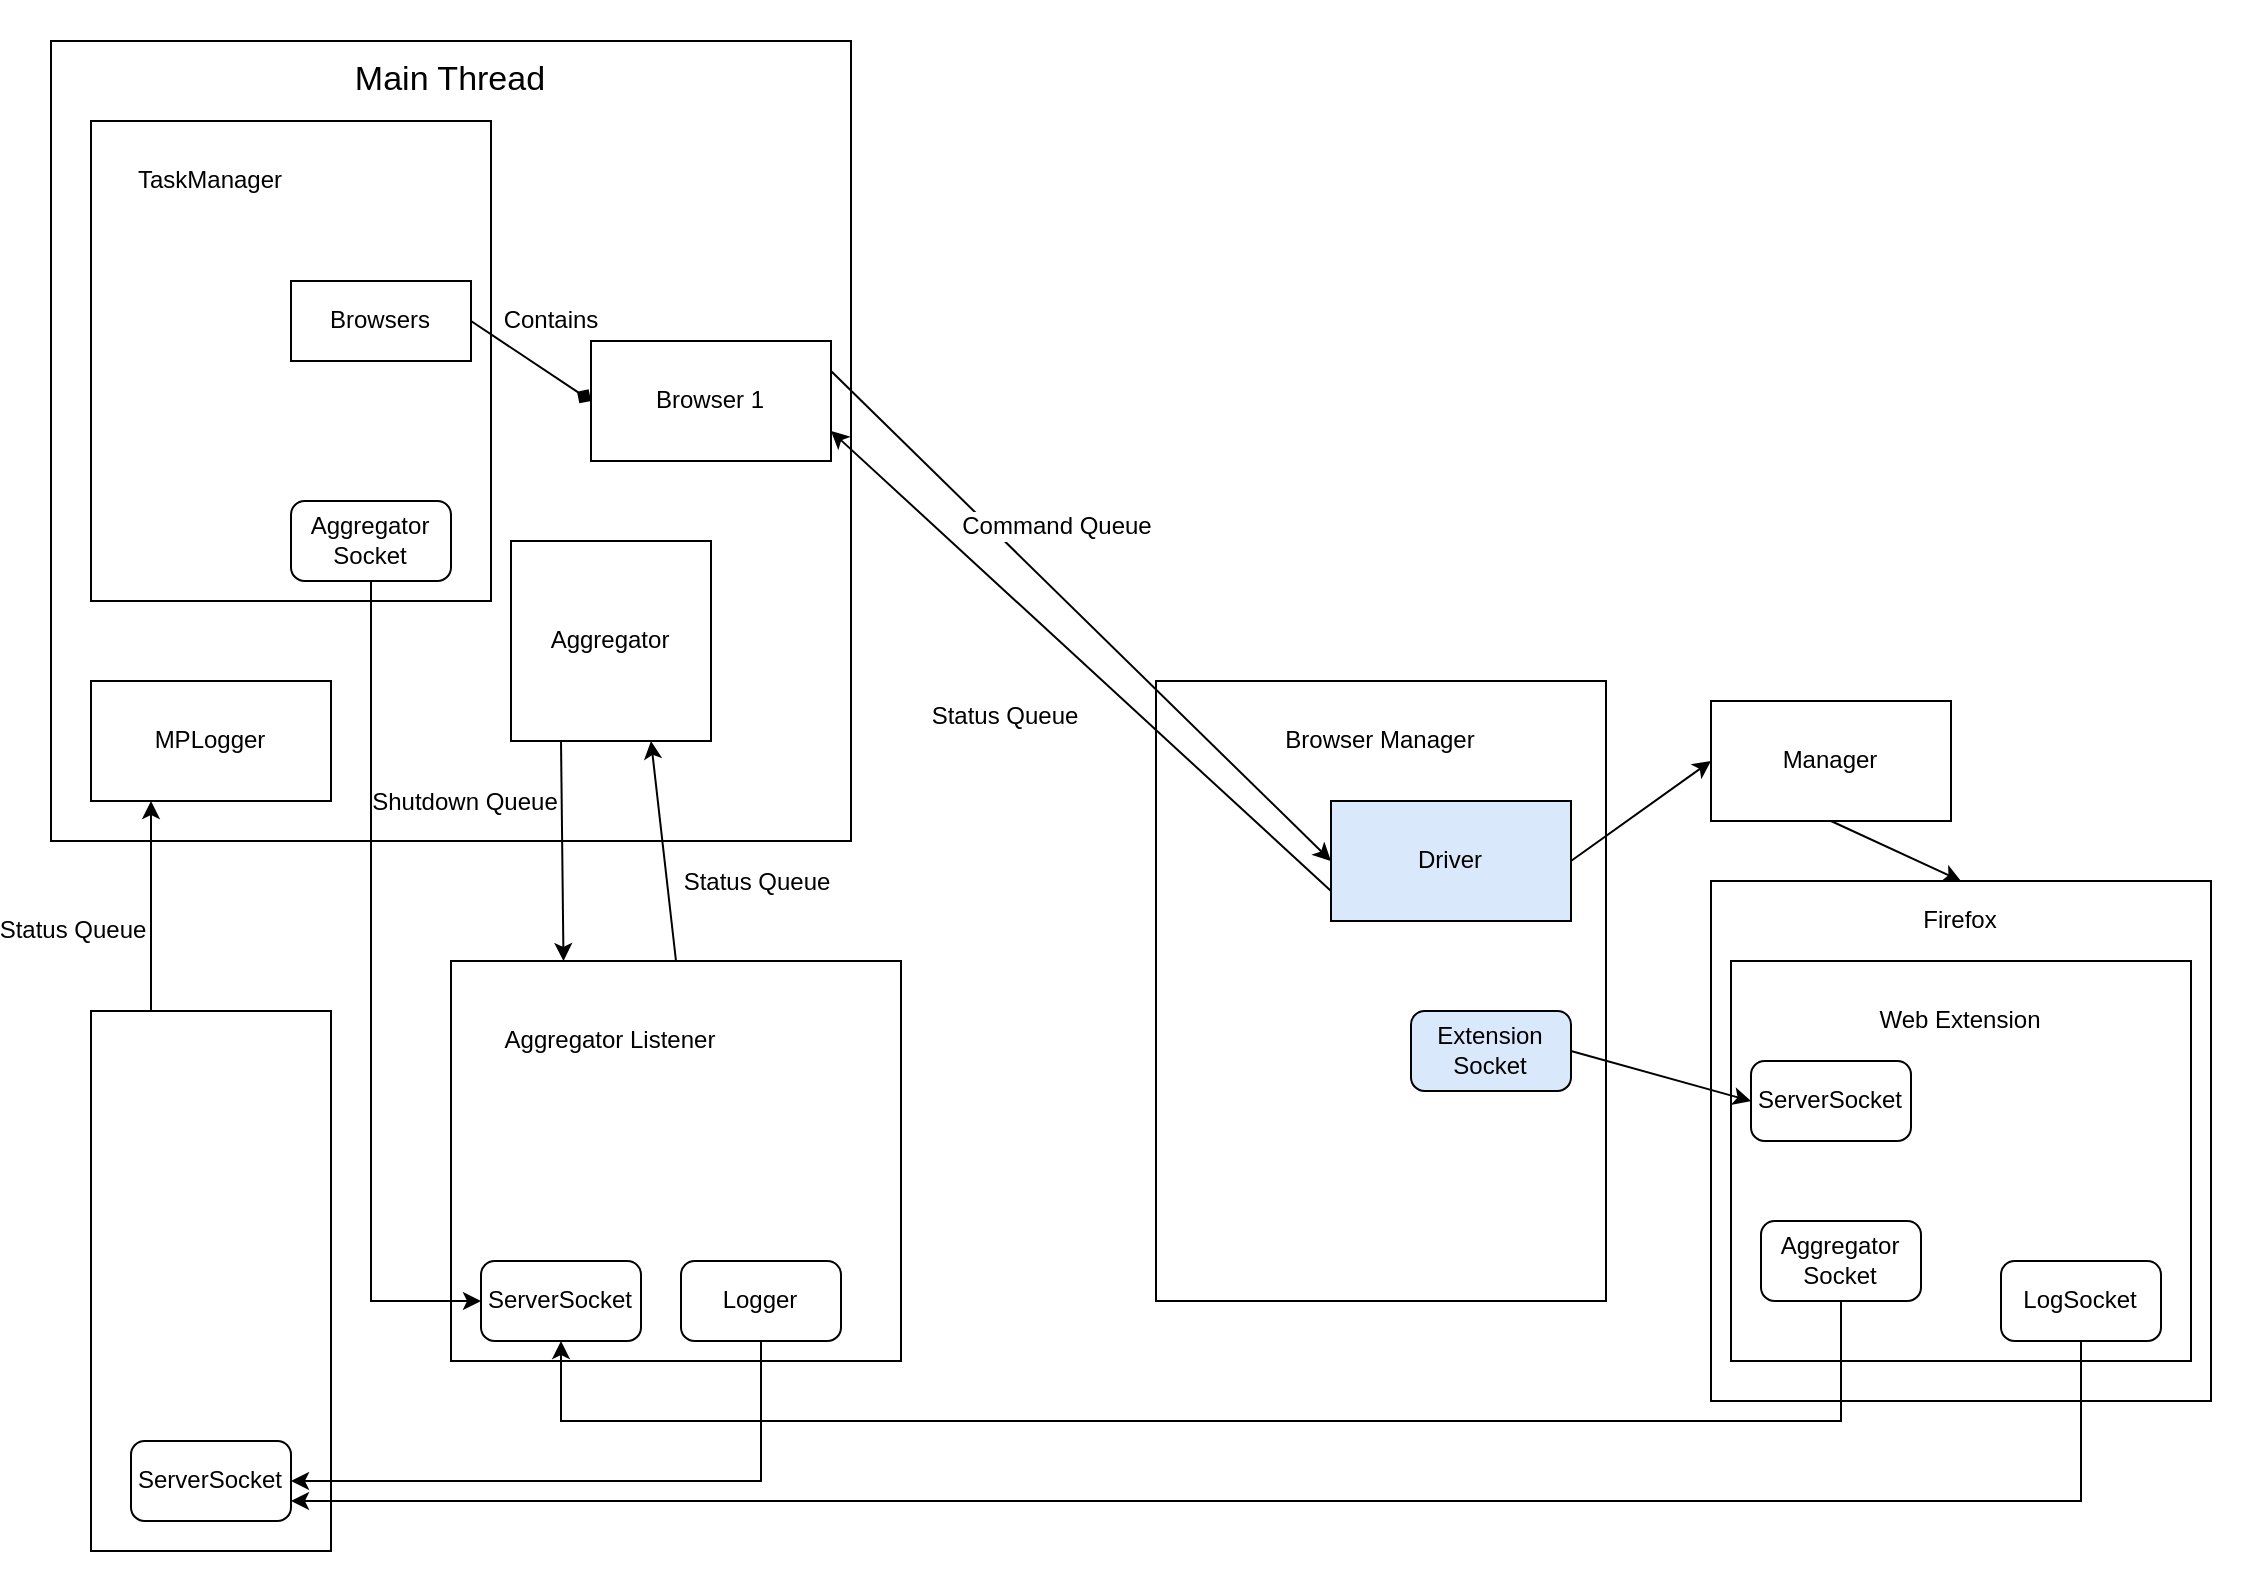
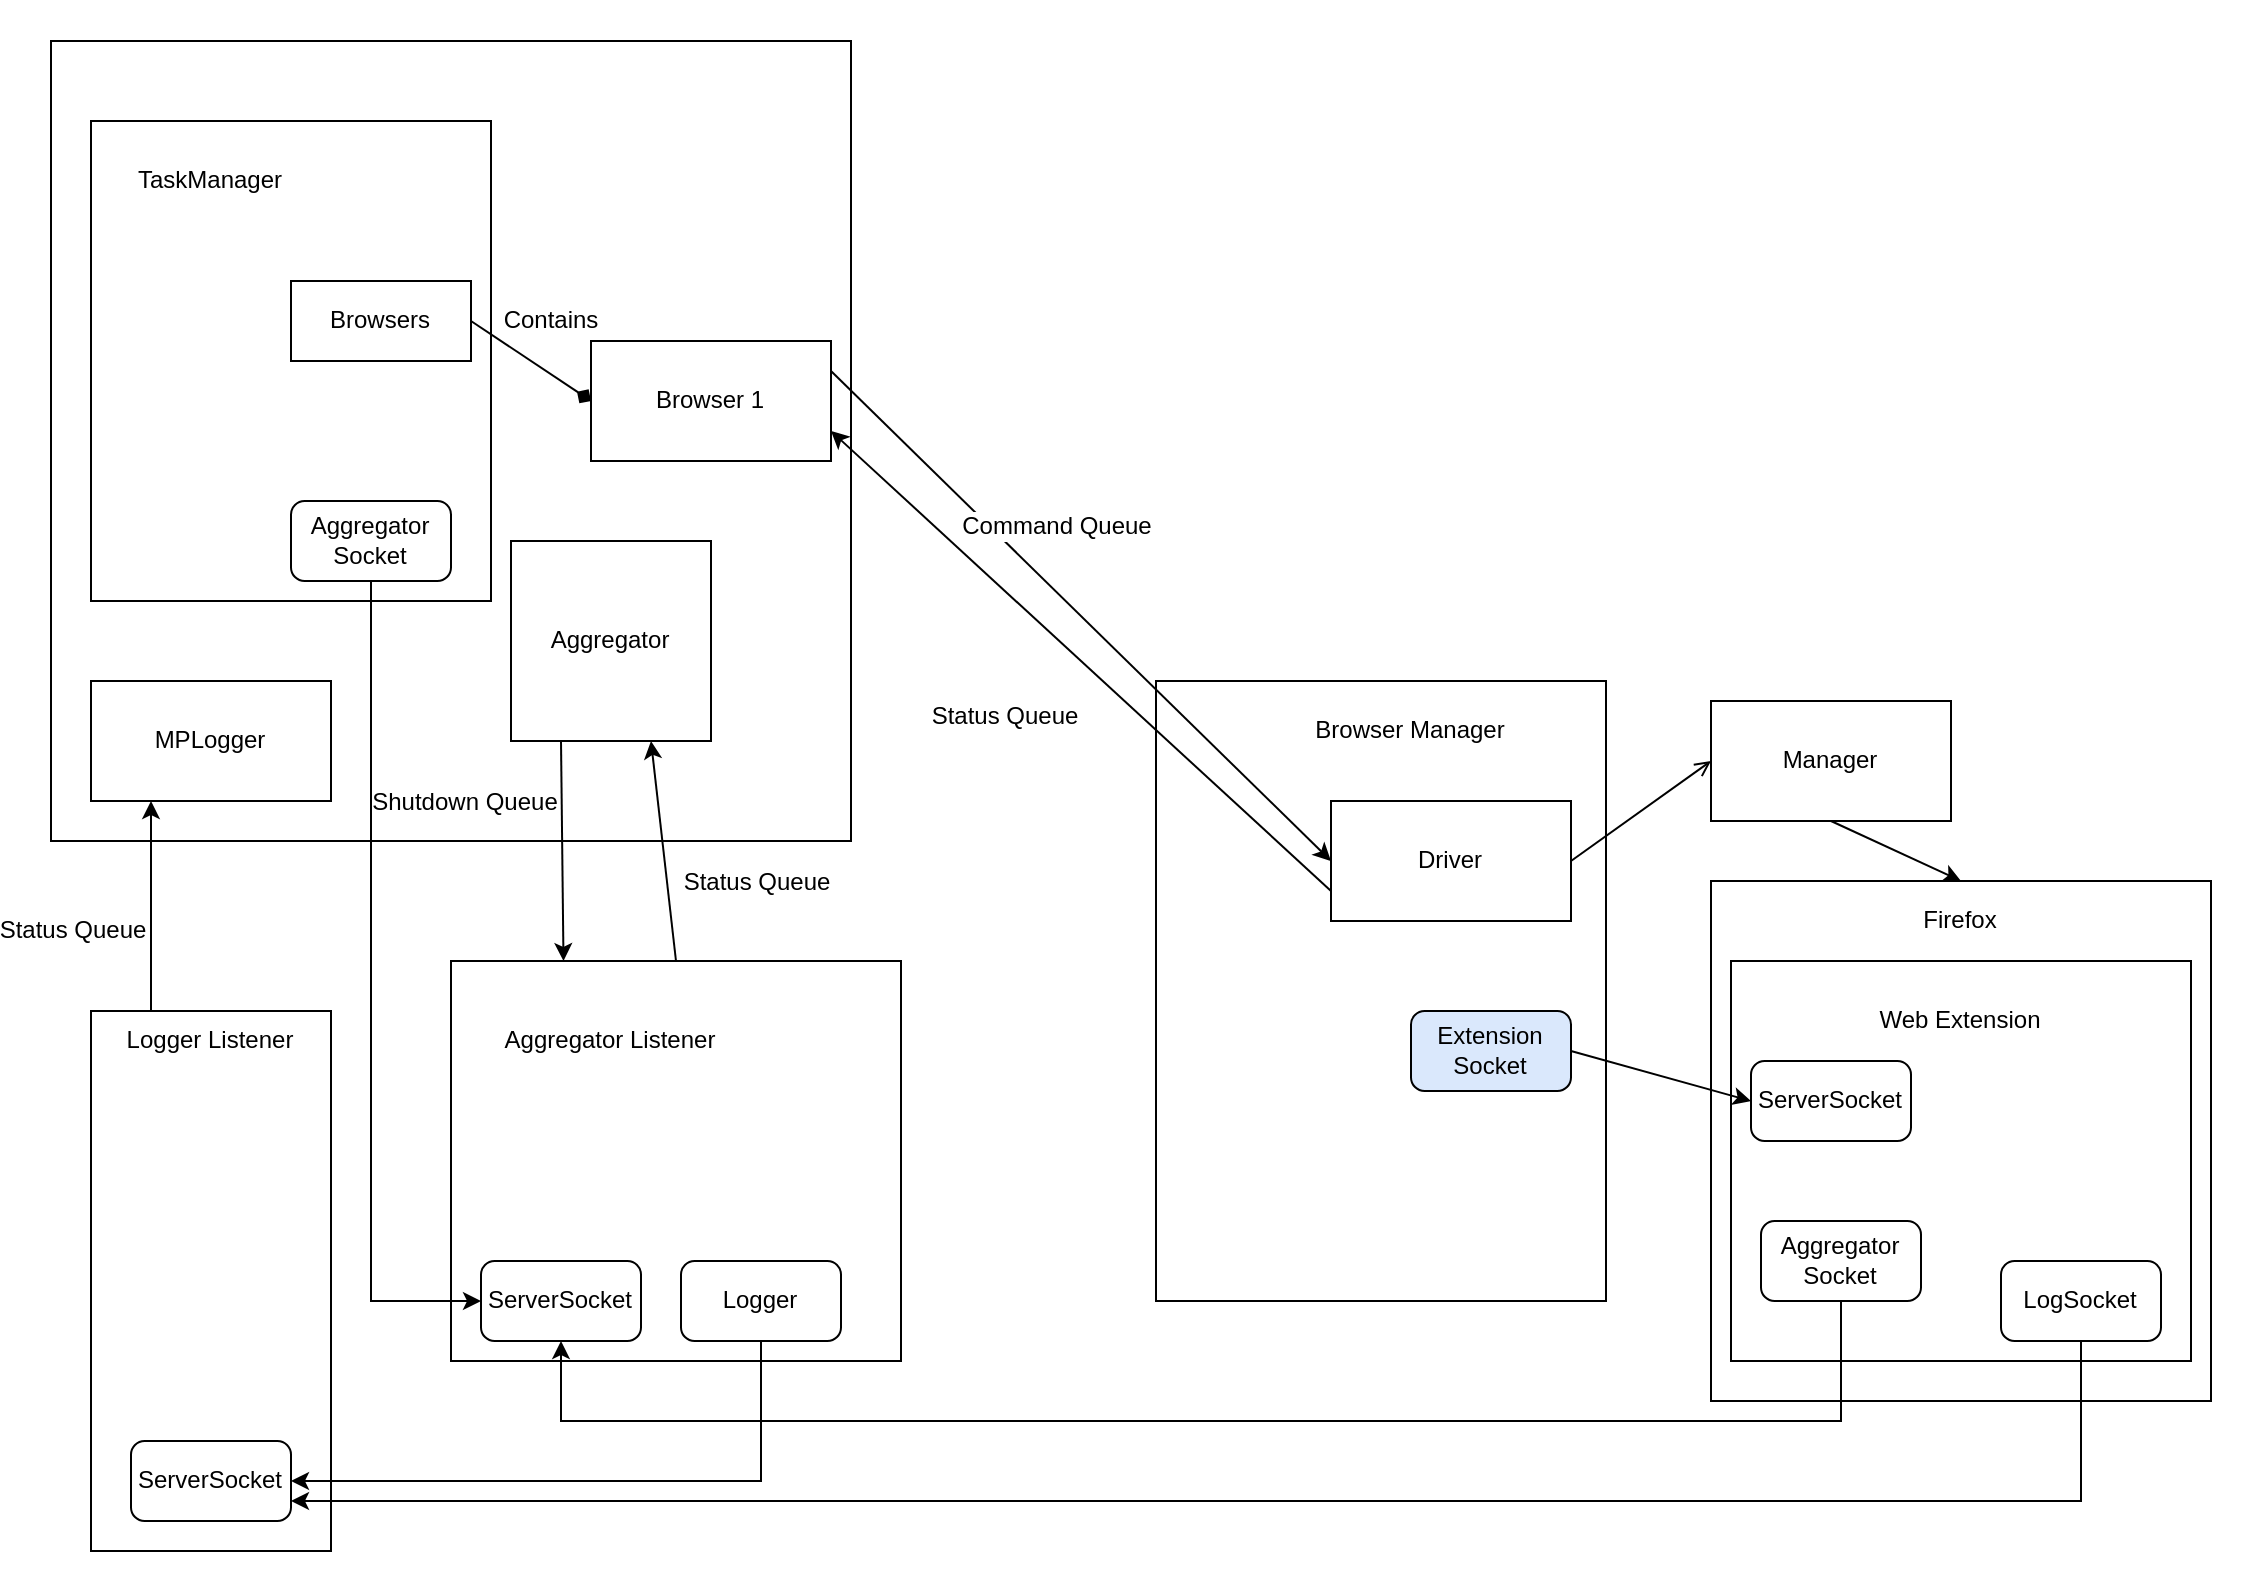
(451, 81) -> none
(1381, 741) -> (1411, 731)
(1699, 770) -> (1702, 767)
(1451, 861) -> (1451, 861)
none -> (211, 1041)
